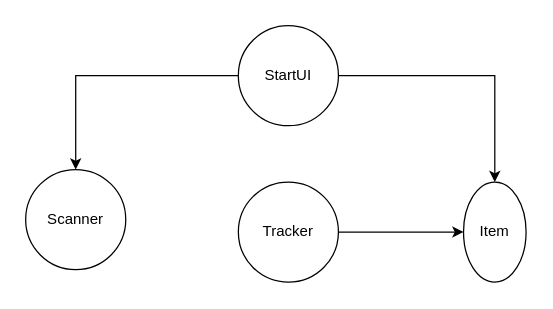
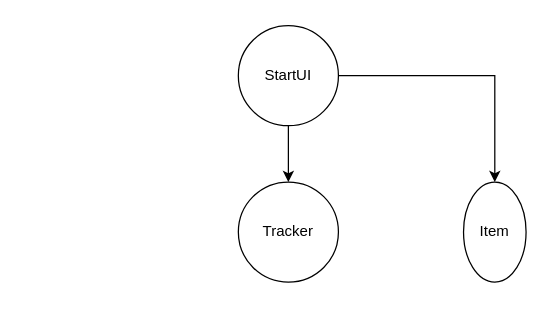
(115, 76) -> none
none -> (288, 150)
(76, 219) -> none
(396, 232) -> none
